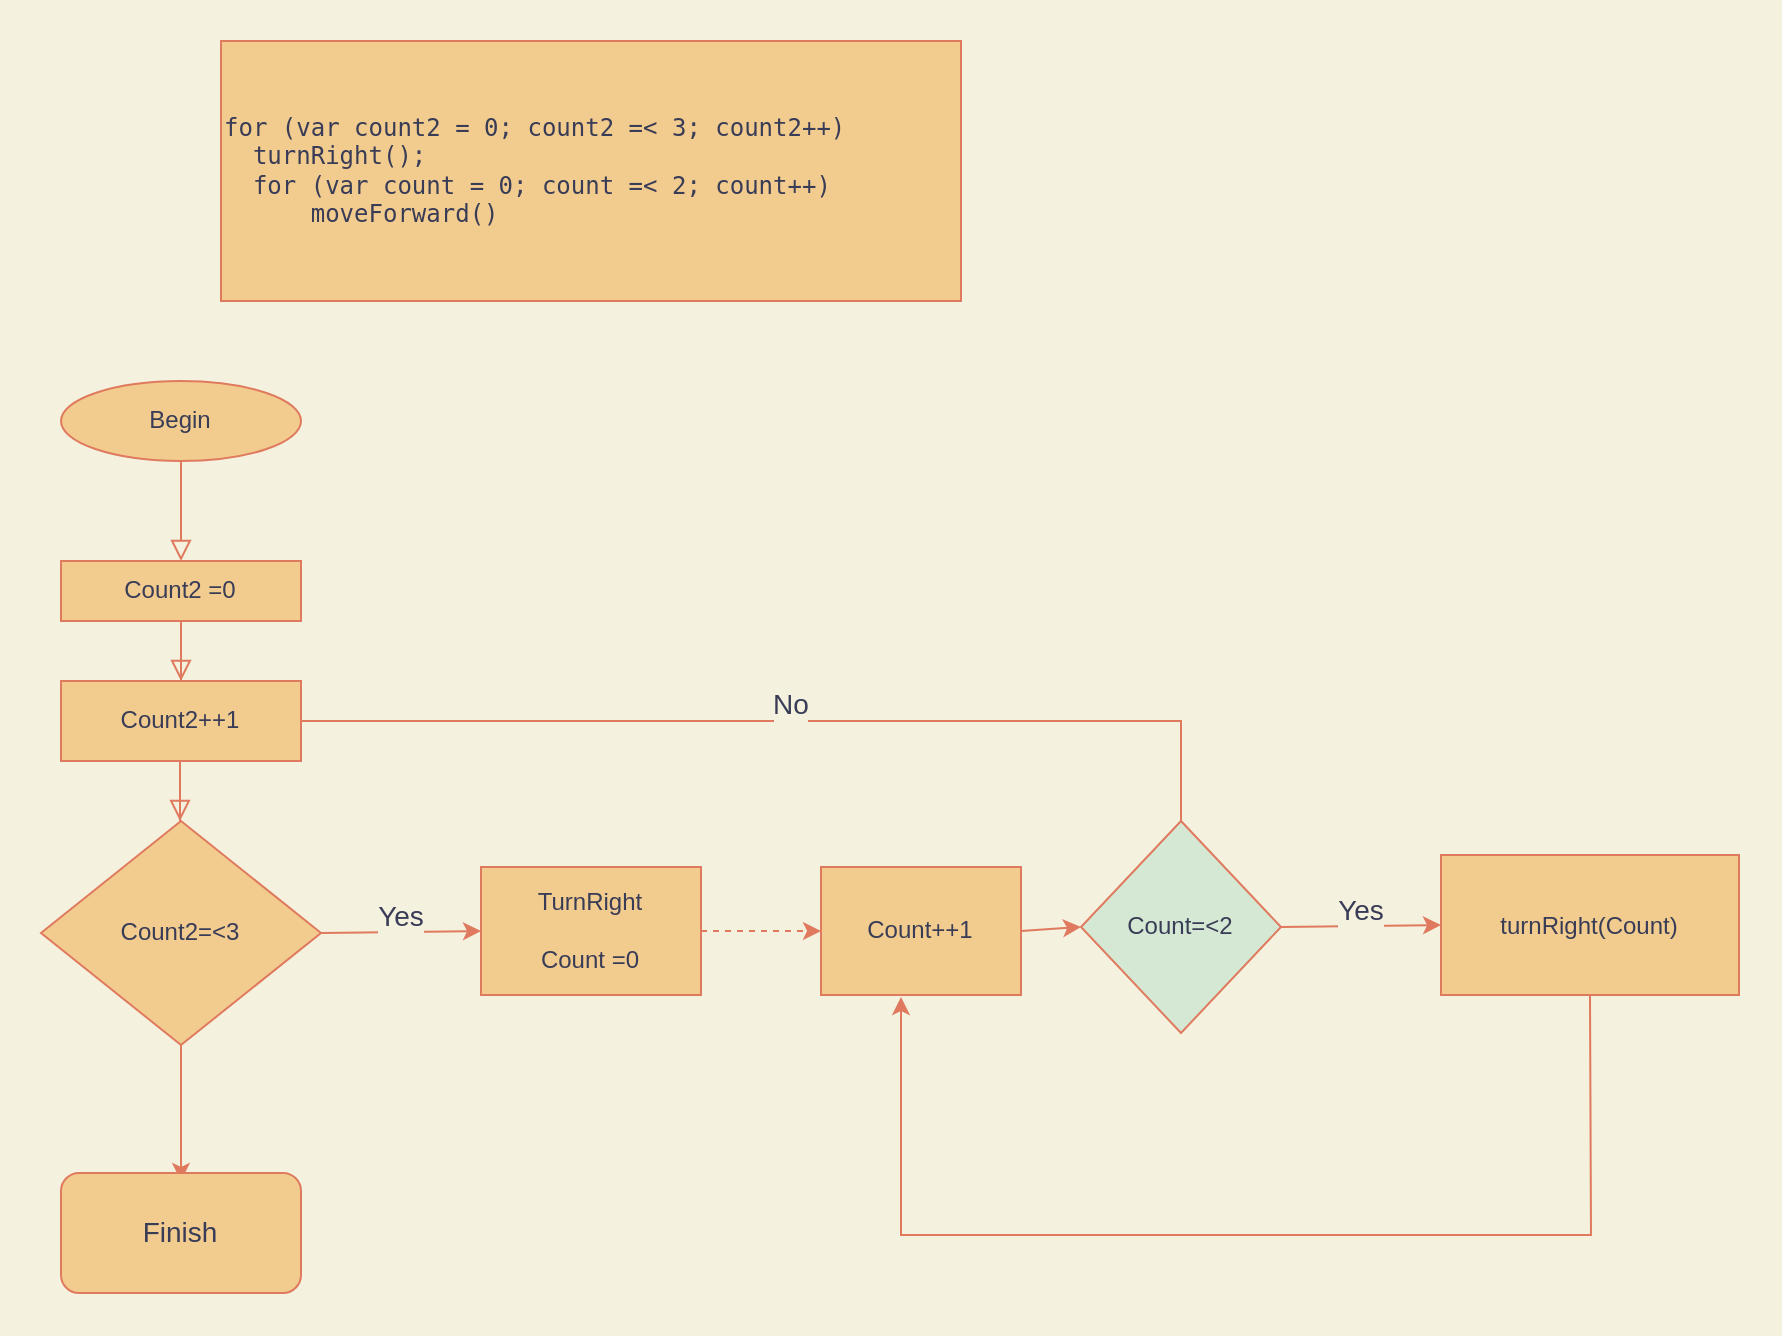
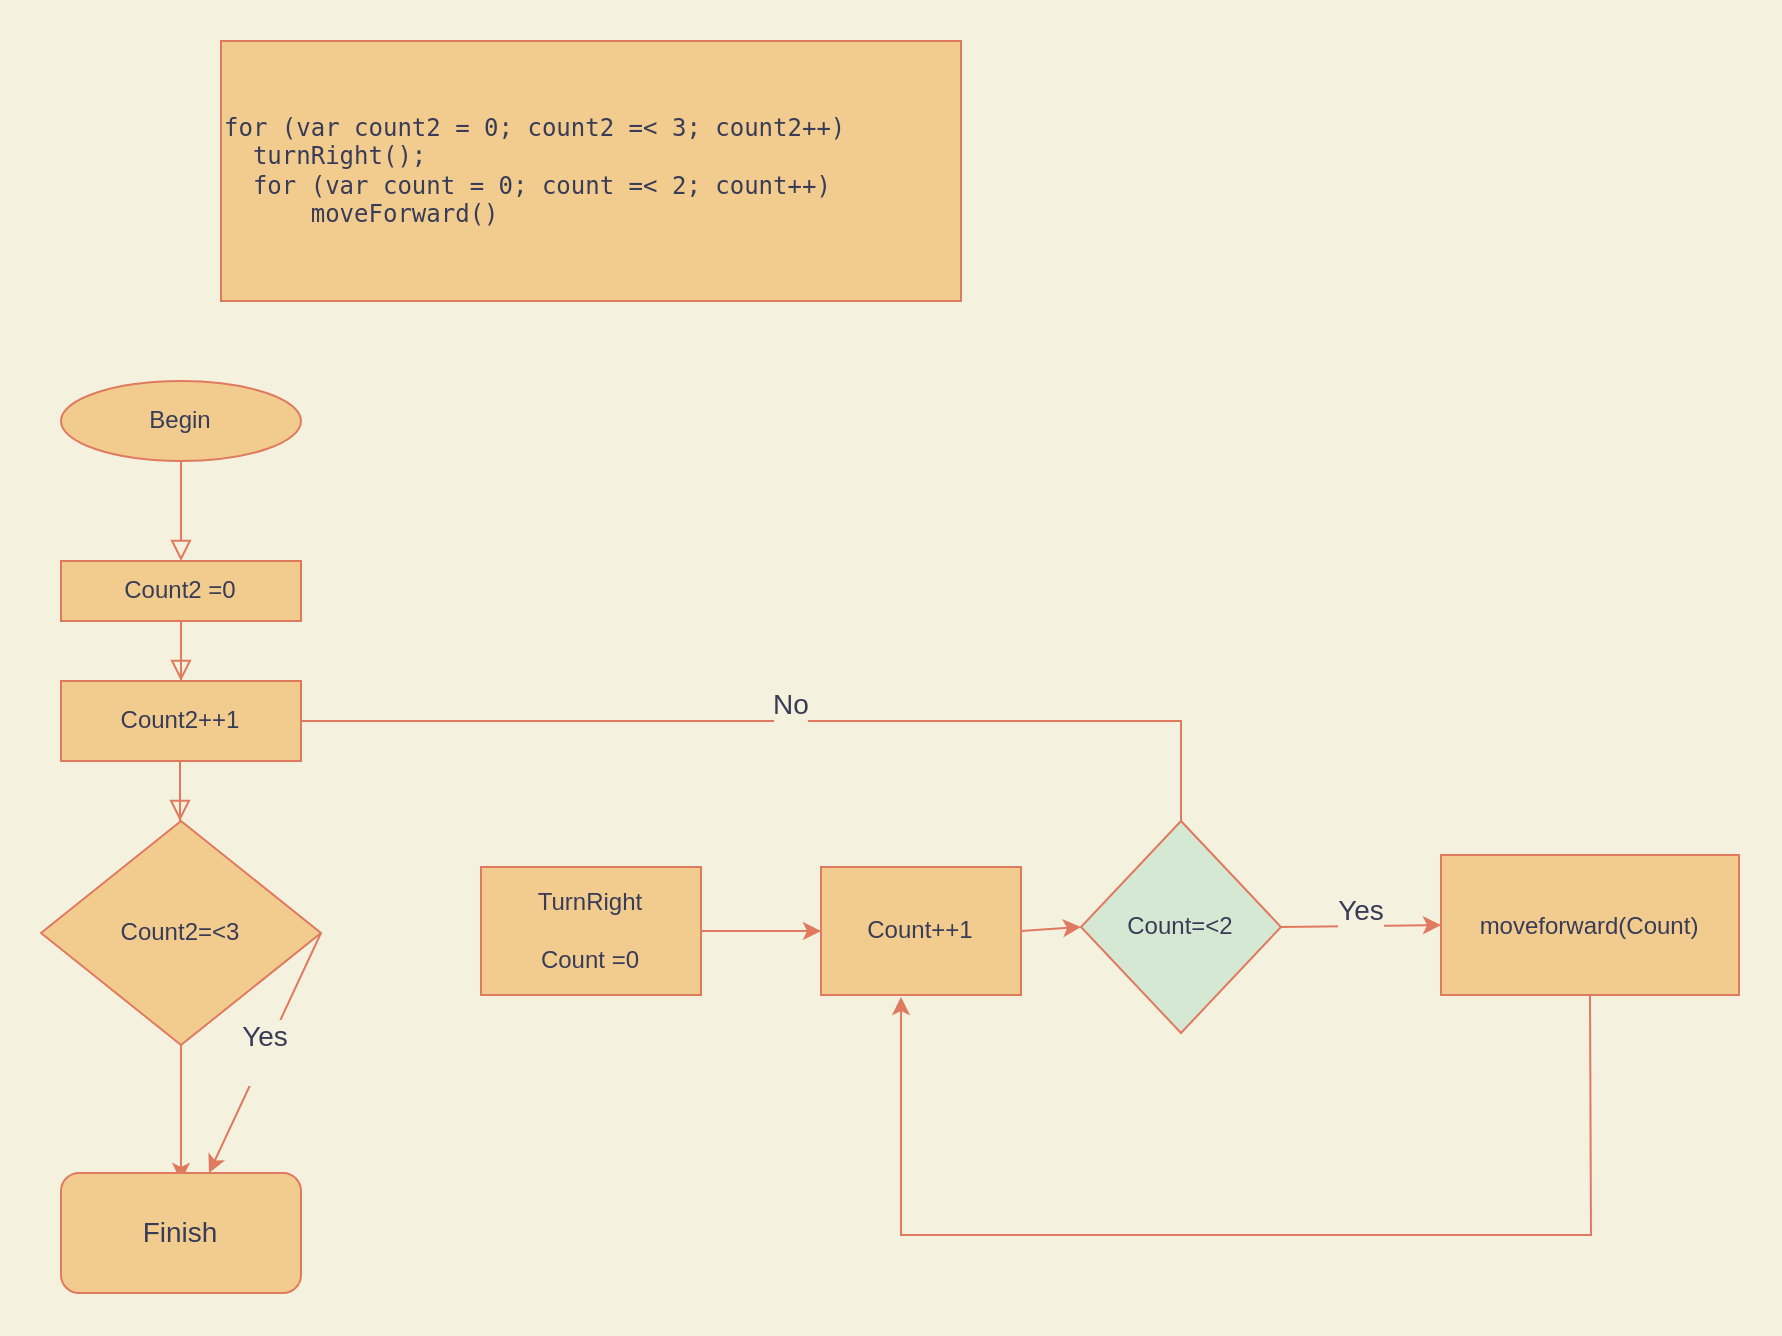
(1590, 925) -> (1590, 925)
(756, 931) -> (756, 931)
(350, 933) -> (301, 977)
